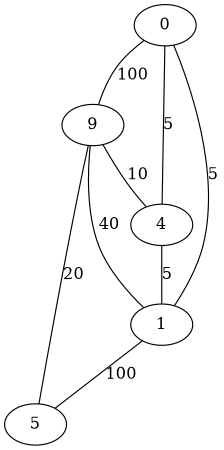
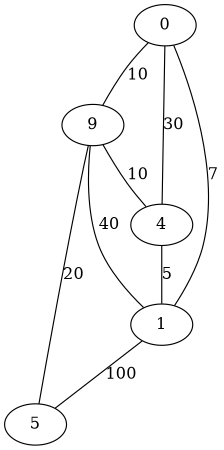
(133, 75) -> (138, 75)
(169, 125) -> (174, 125)
(213, 175) -> (213, 175)
